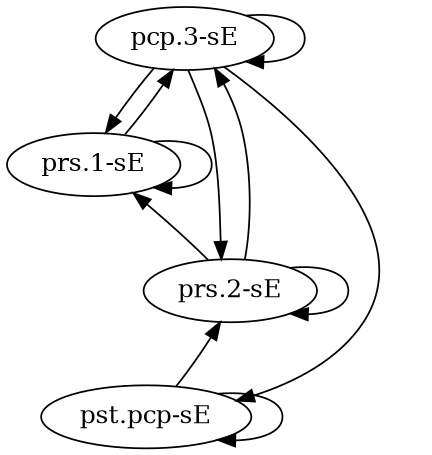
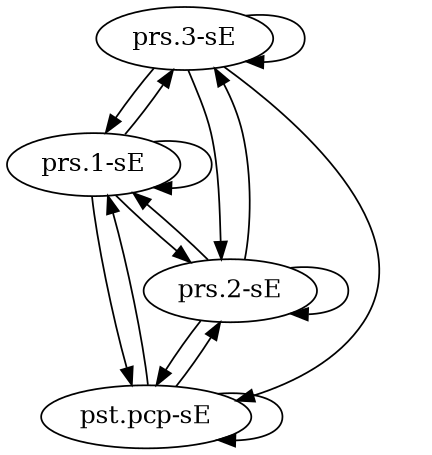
(185, 39) -> (185, 39)
none -> (146, 224)
none -> (106, 283)
none -> (133, 298)
none -> (183, 345)
